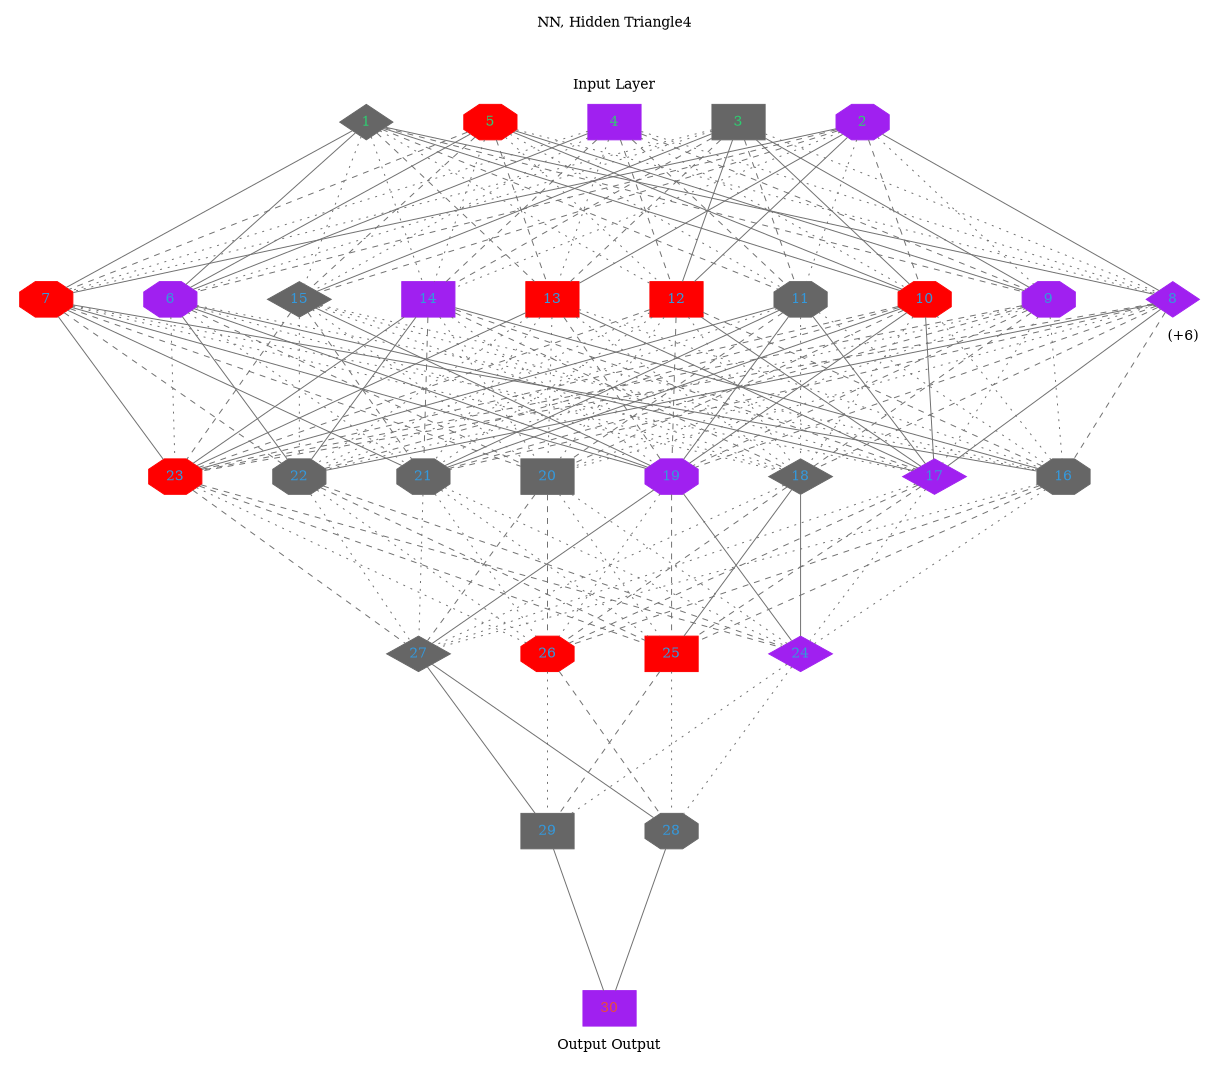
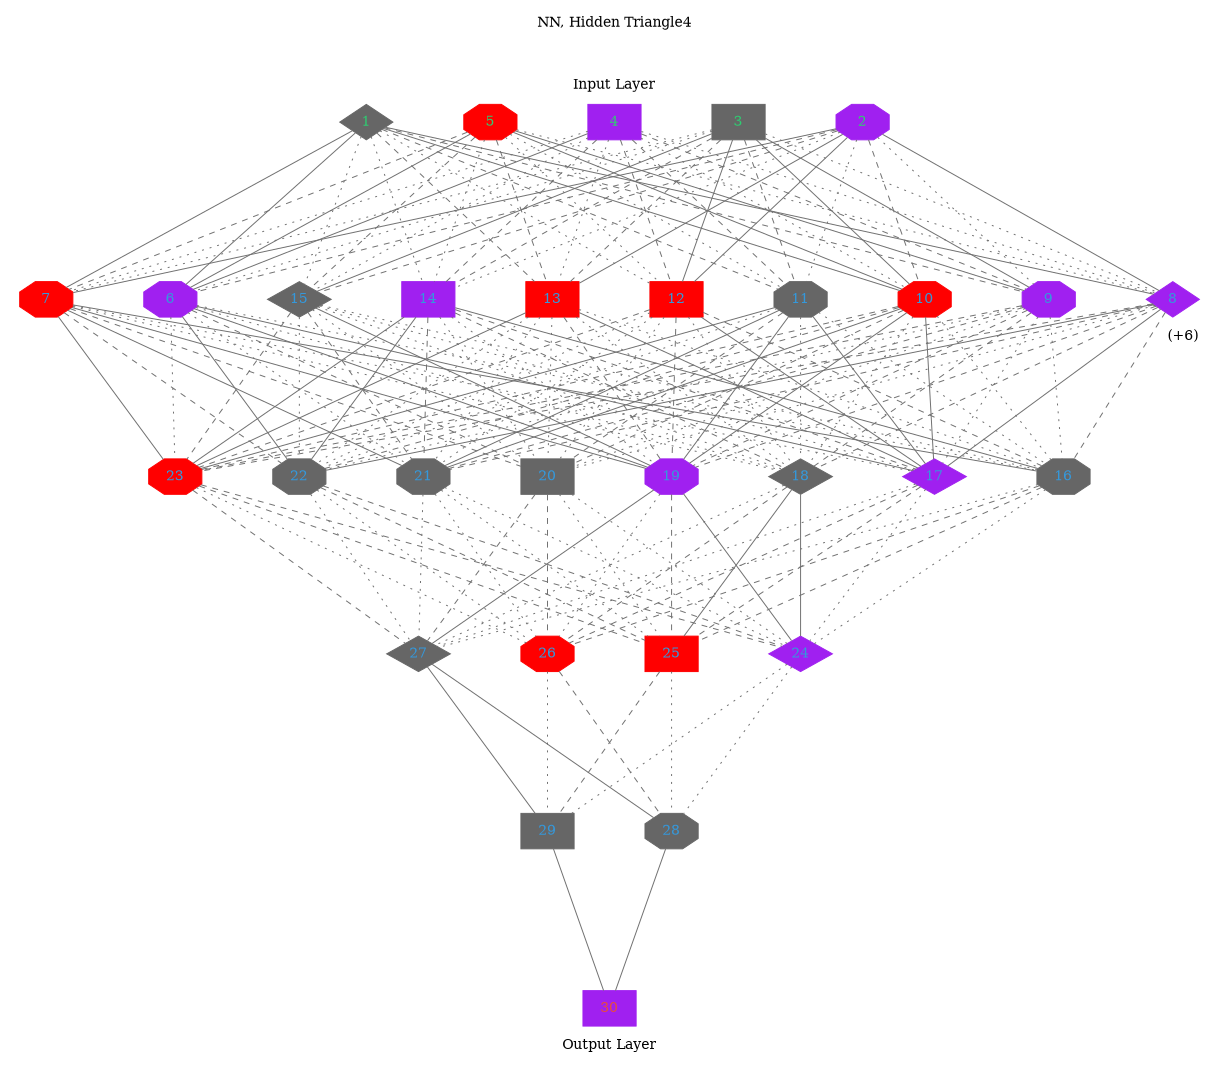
(610, 1045) -> (610, 1045)
